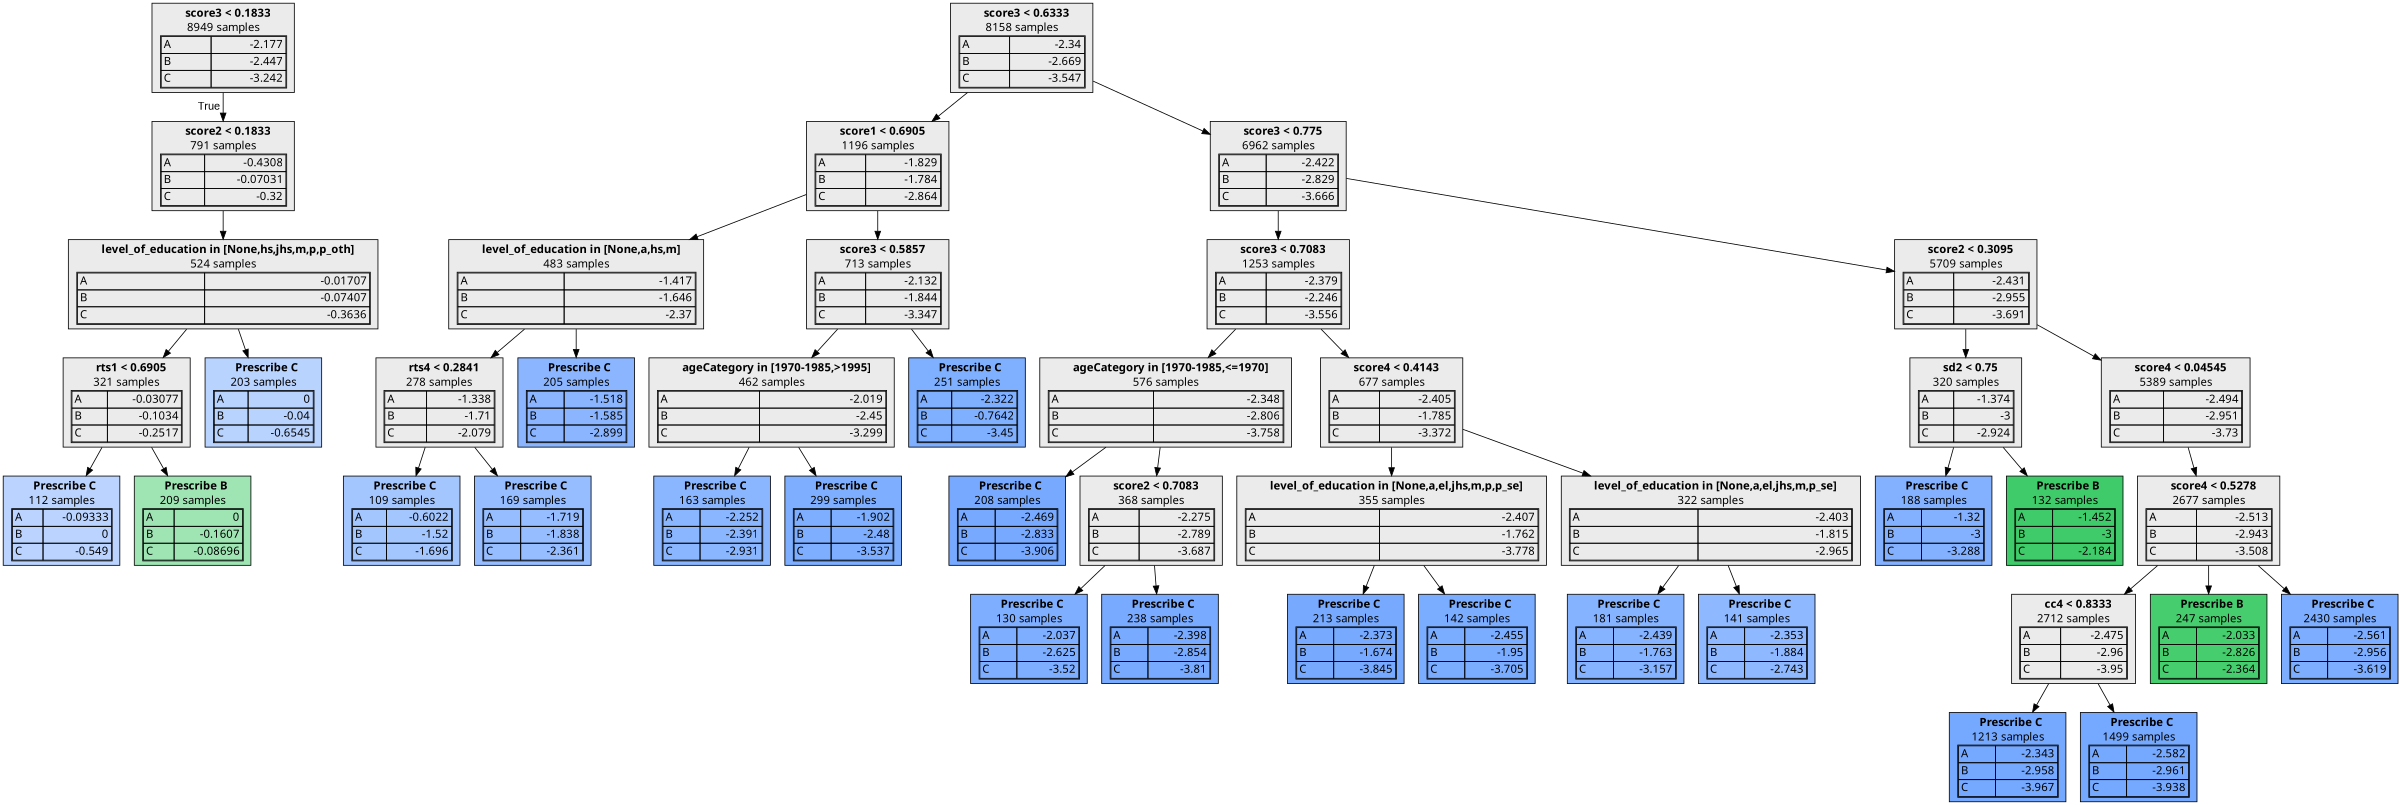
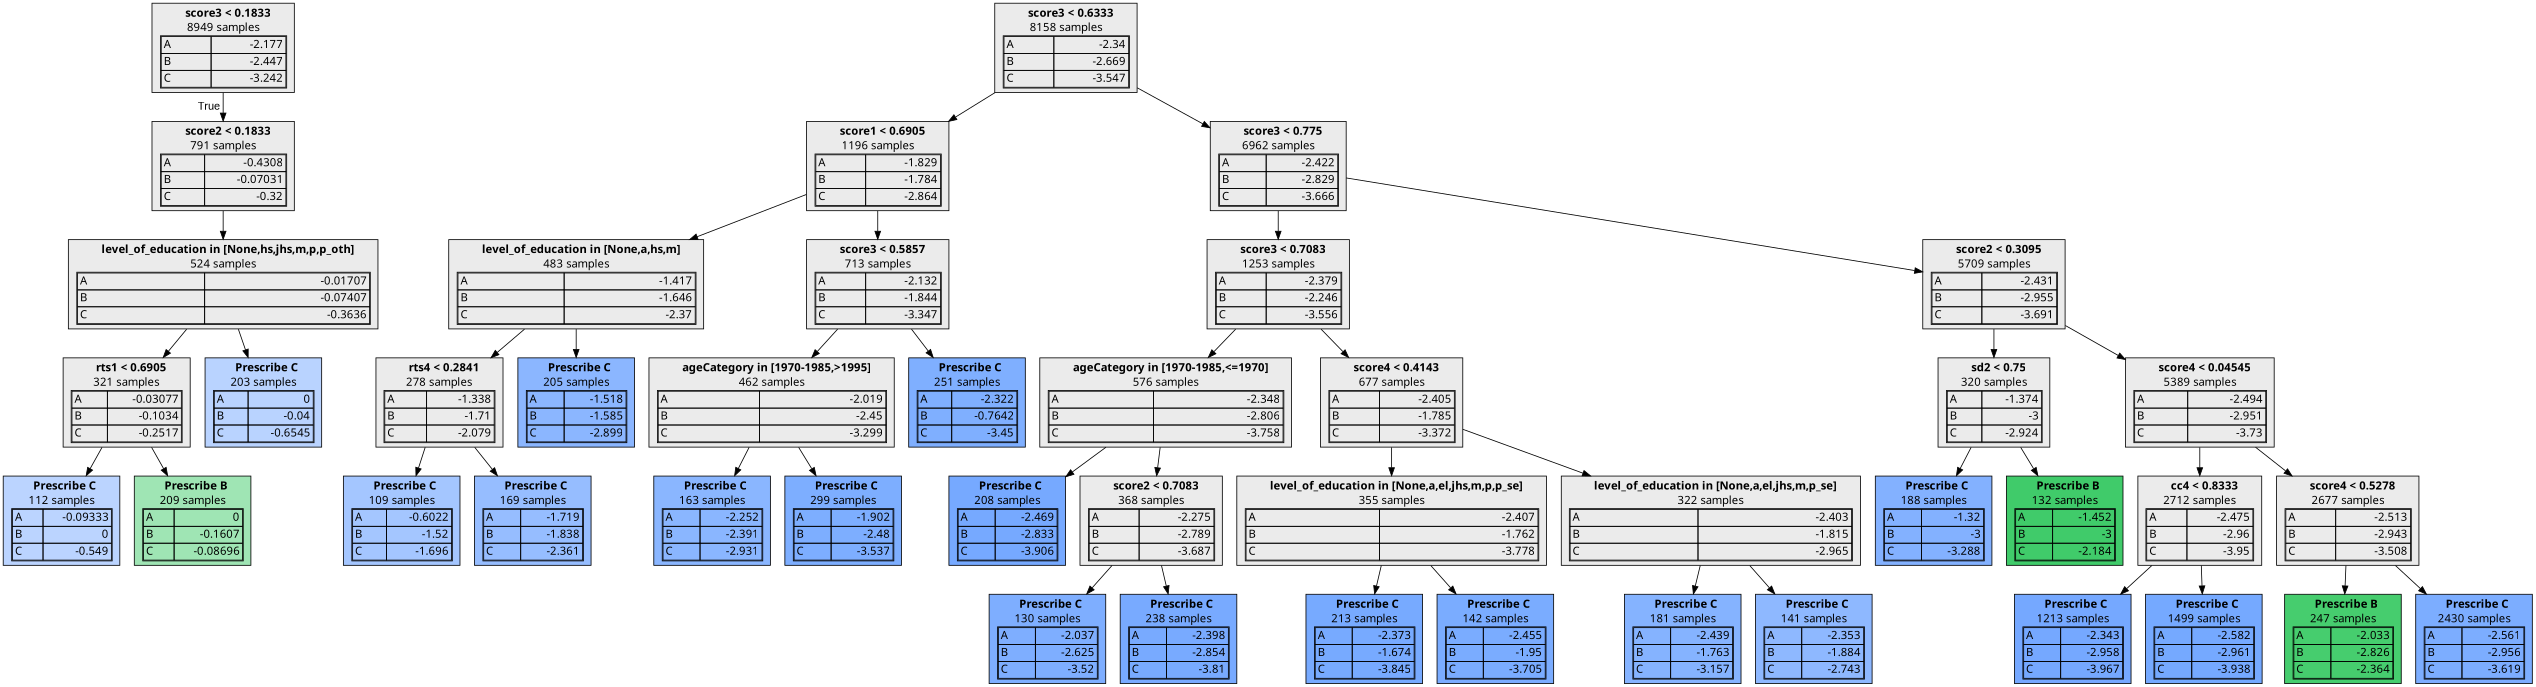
(2144, 577) -> (2200, 457)
